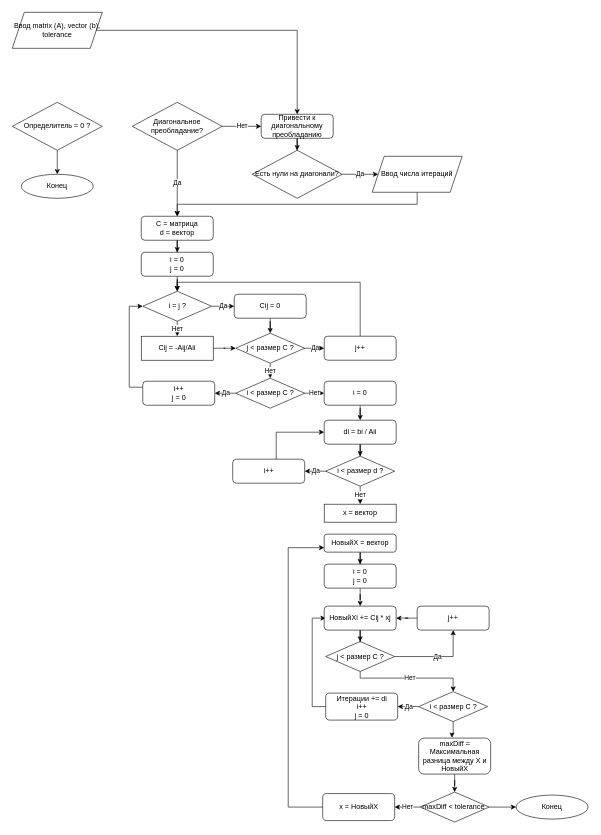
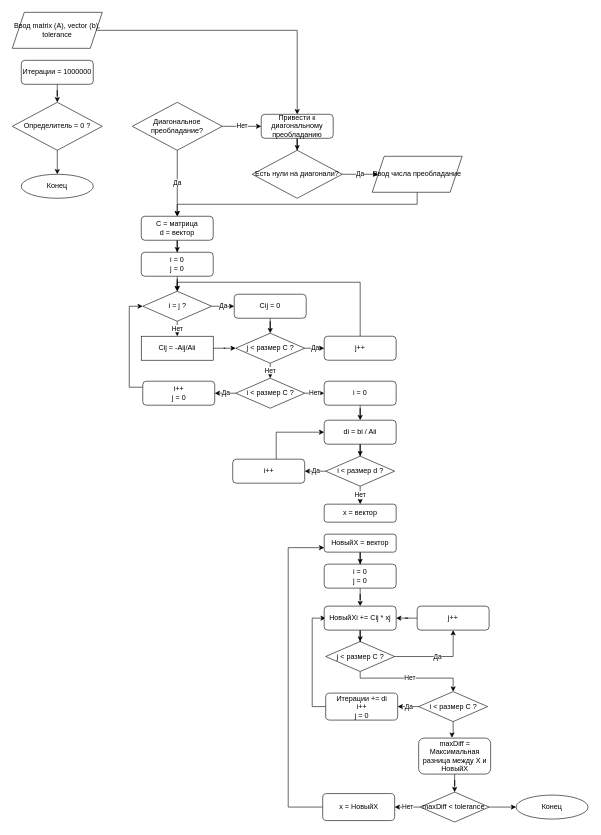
none -> (57, 72)
none -> (57, 95)
(417, 174) -> (417, 174)
(360, 513) -> (360, 513)
